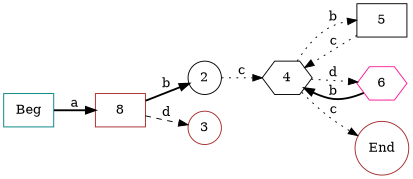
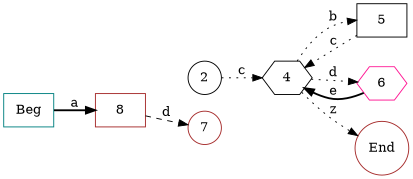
(334, 91) -> (334, 91)
(163, 94) -> none
(334, 110) -> (334, 110)
(205, 128) -> (205, 128)
